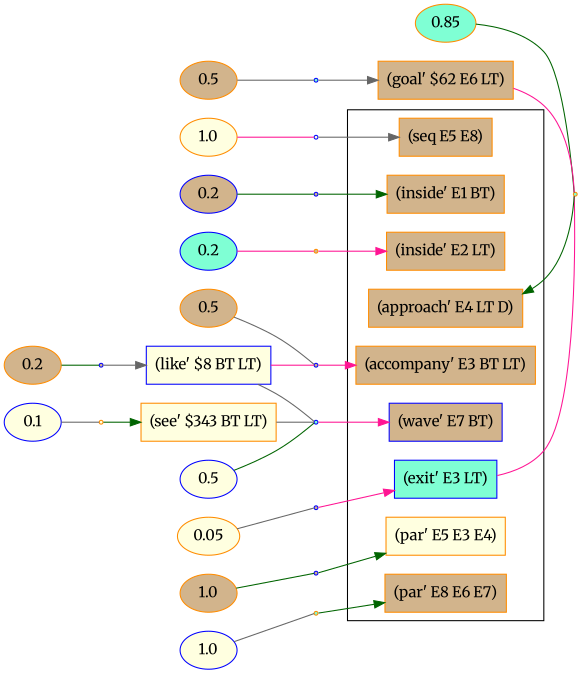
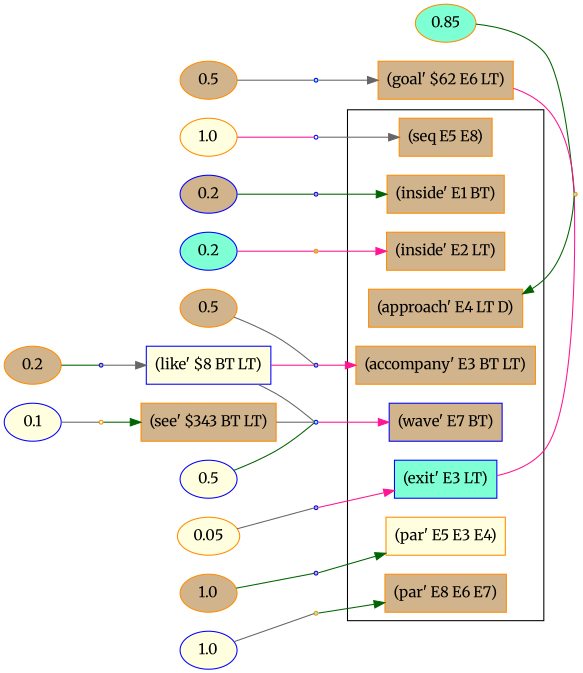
(209, 422) -> (209, 422)
